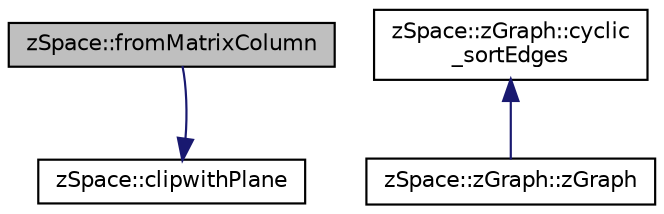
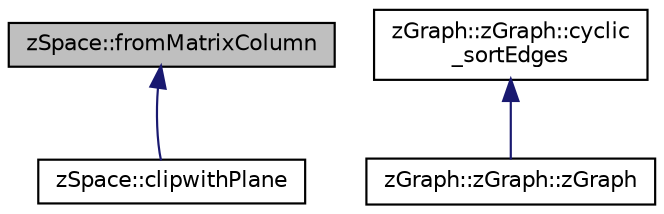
(511, 45) -> (511, 45)
(186, 102) -> (157, 124)
(511, 182) -> (511, 182)
